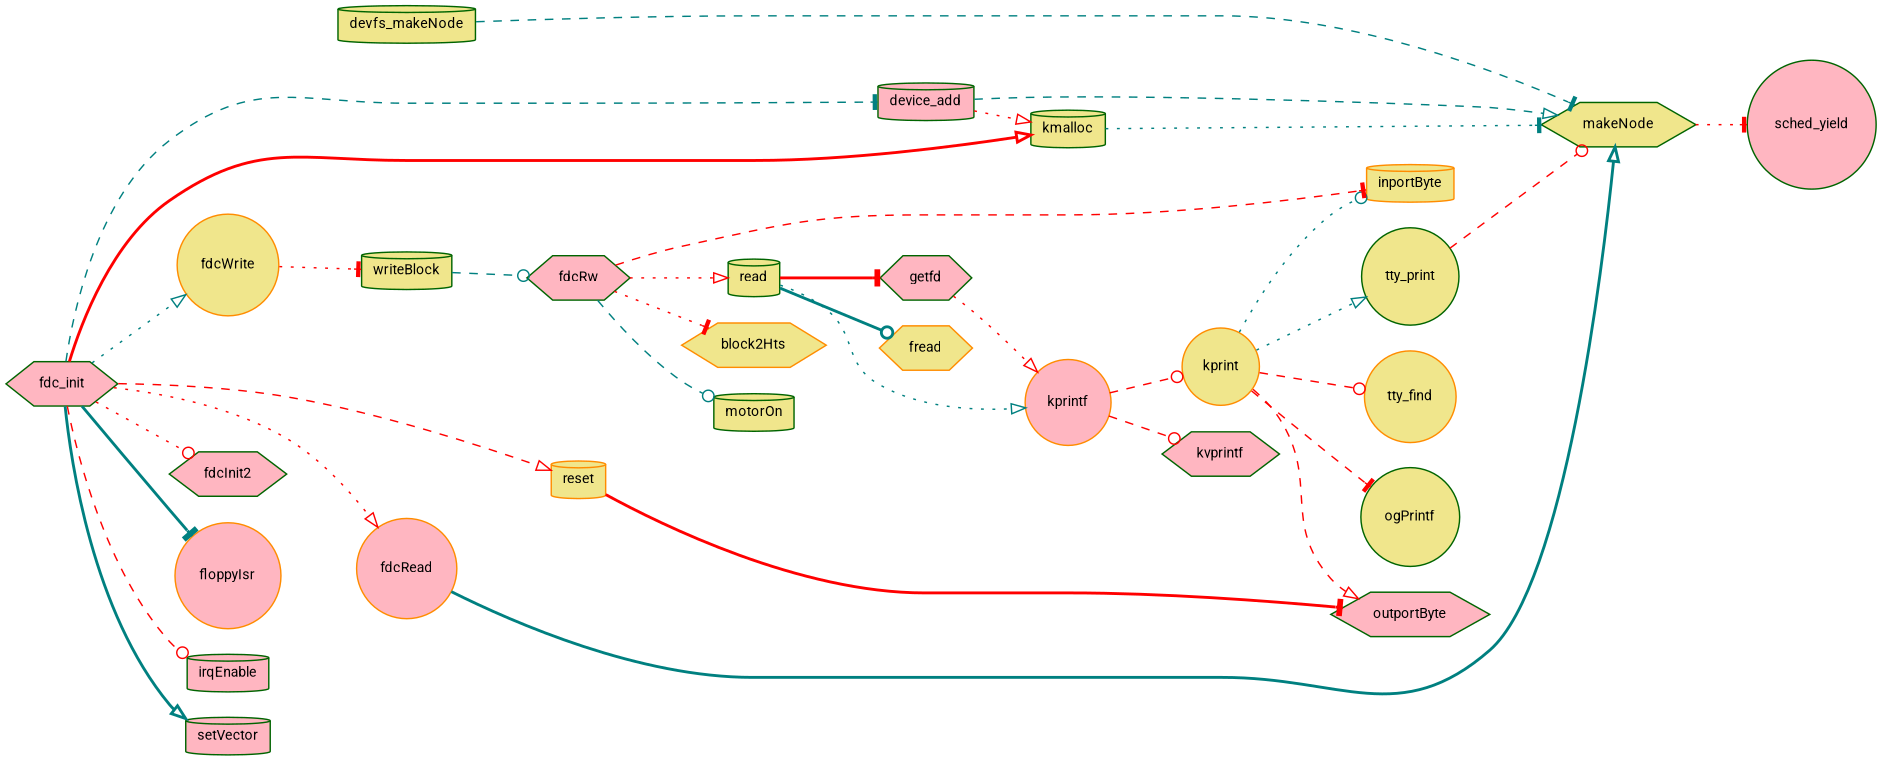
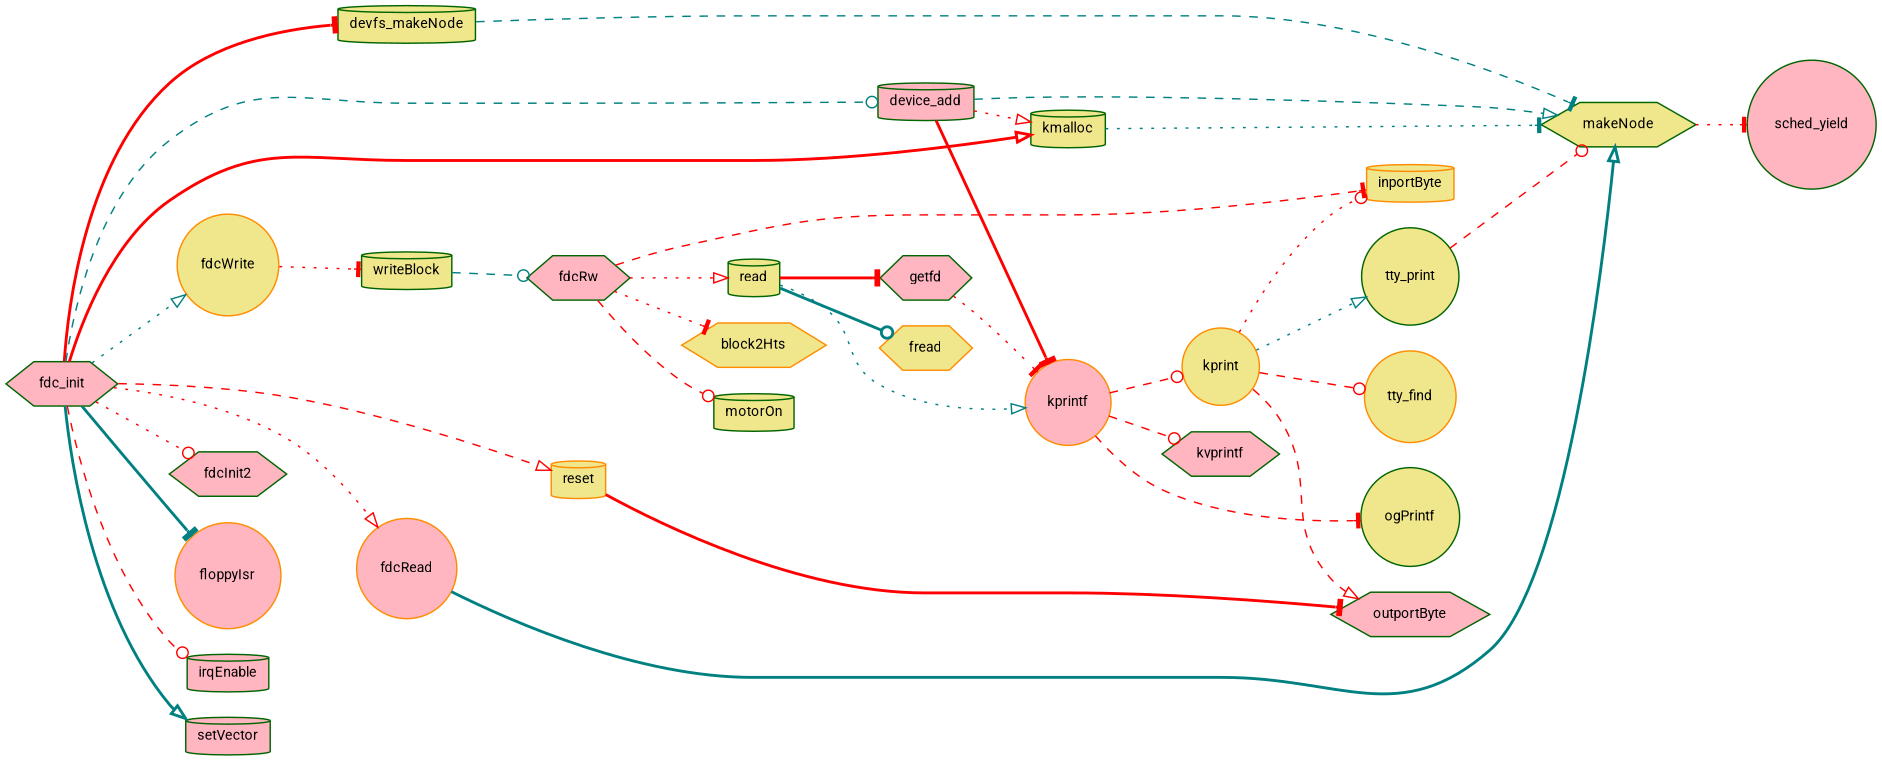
(388, 103) -> (388, 103)
none -> (129, 134)
none -> (991, 239)
(1288, 258) -> (1288, 258)
(992, 328) -> (992, 328)
(646, 352) -> (646, 352)
(1308, 437) -> (1214, 507)
